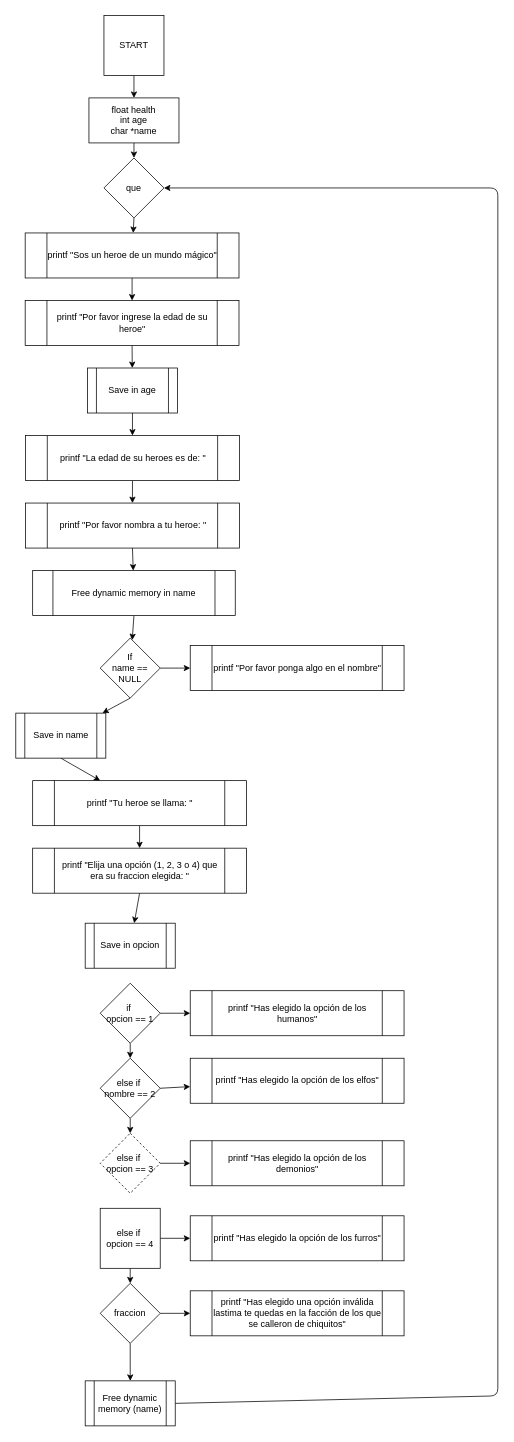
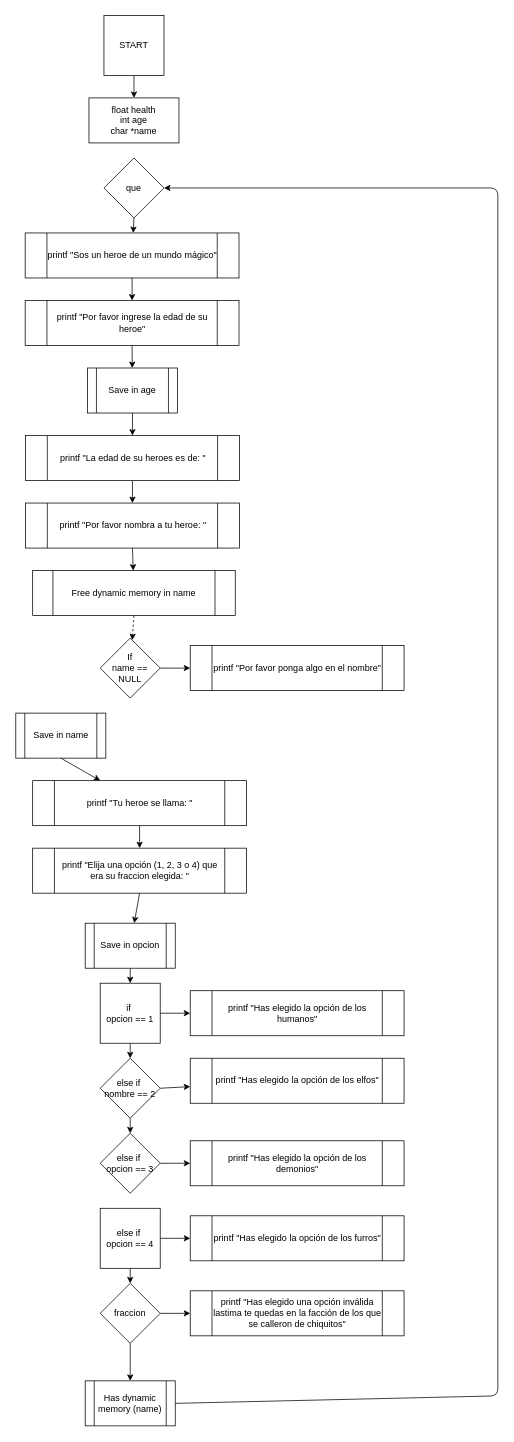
(134, 151) -> none
(133, 626) -> (133, 626)
(118, 704) -> none
none -> (130, 973)
(130, 1013) -> (130, 1013)
(130, 1163) -> (130, 1163)
(130, 1403) -> (130, 1403)
